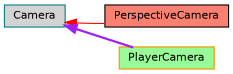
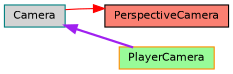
(91, 23) -> (79, 9)
